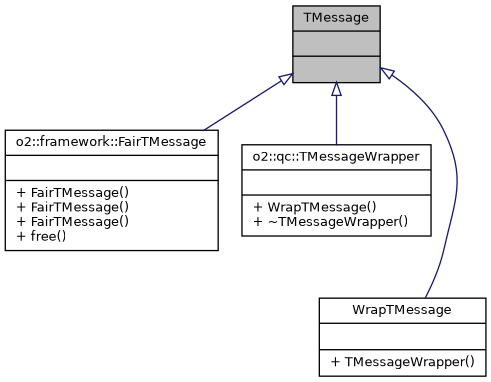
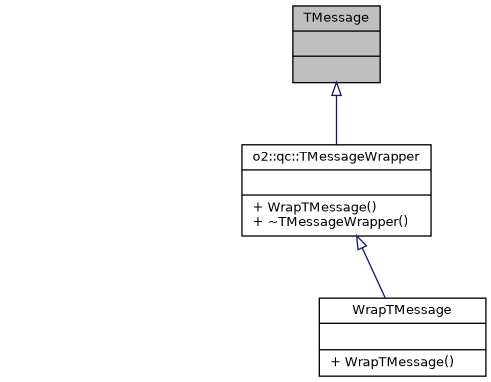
(457, 178) -> (374, 273)
(112, 190) -> none
(403, 362) -> (392, 362)
